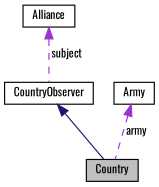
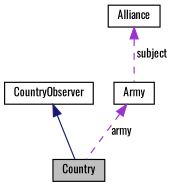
(49, 61) -> (134, 61)
